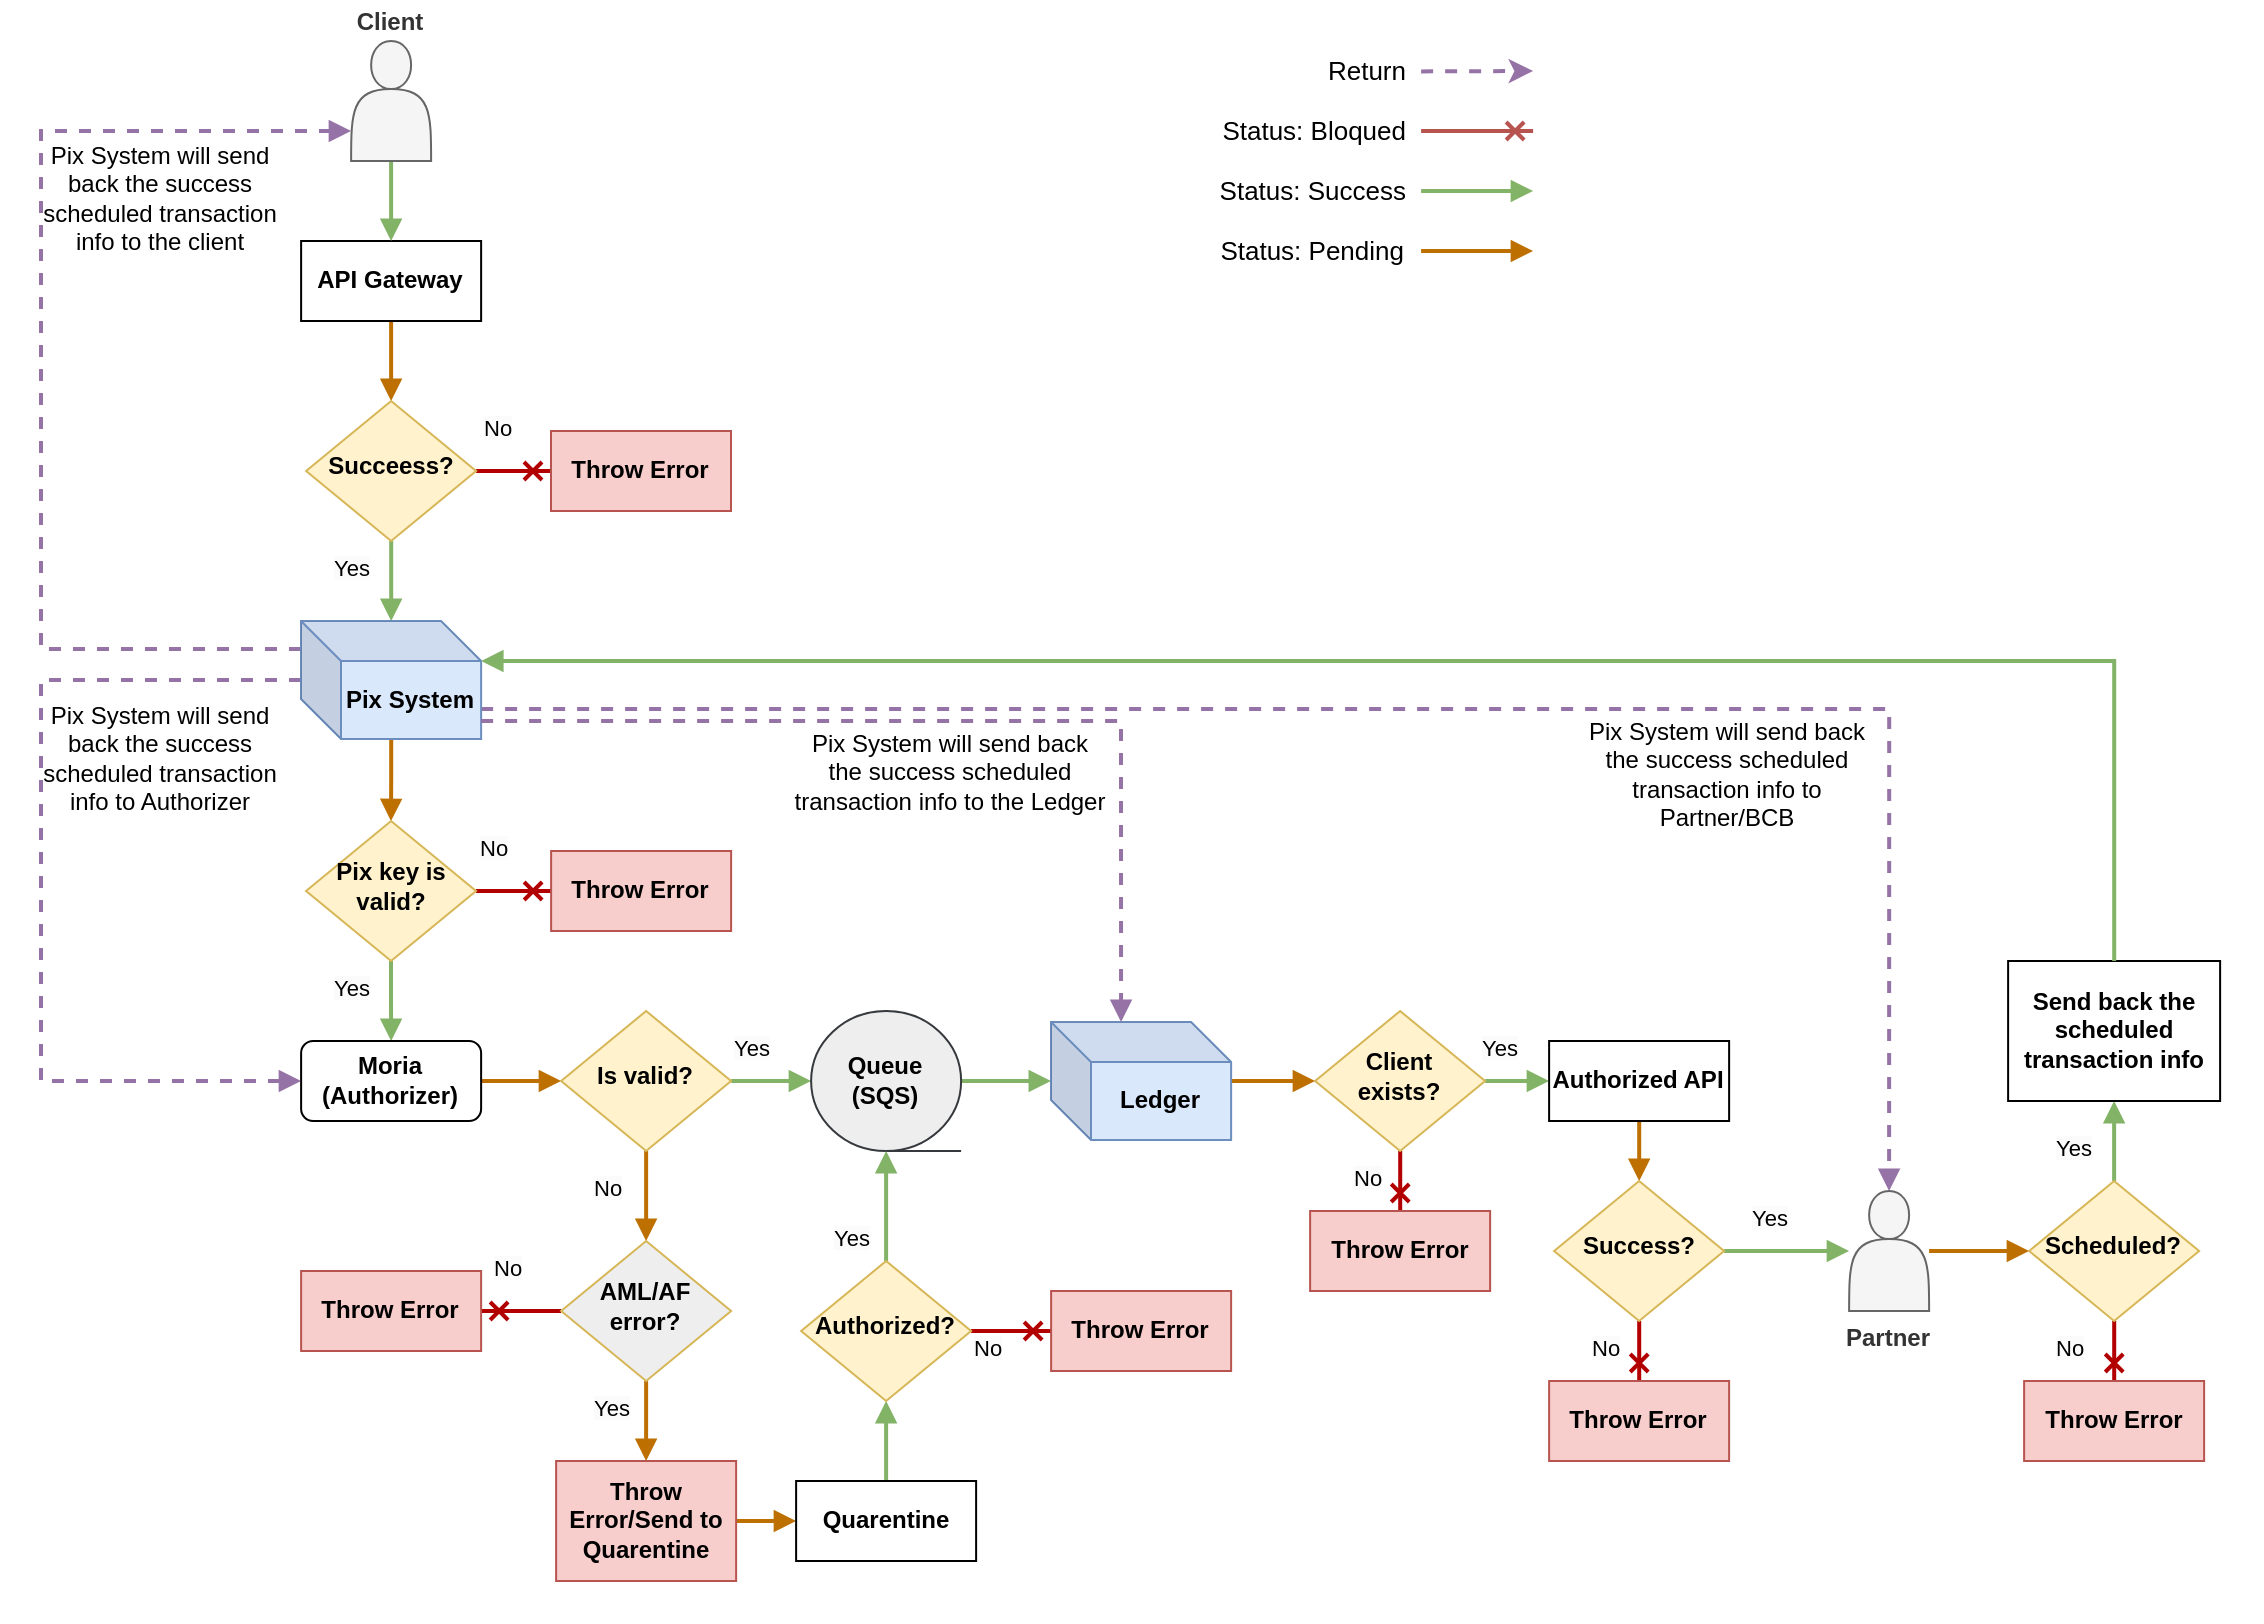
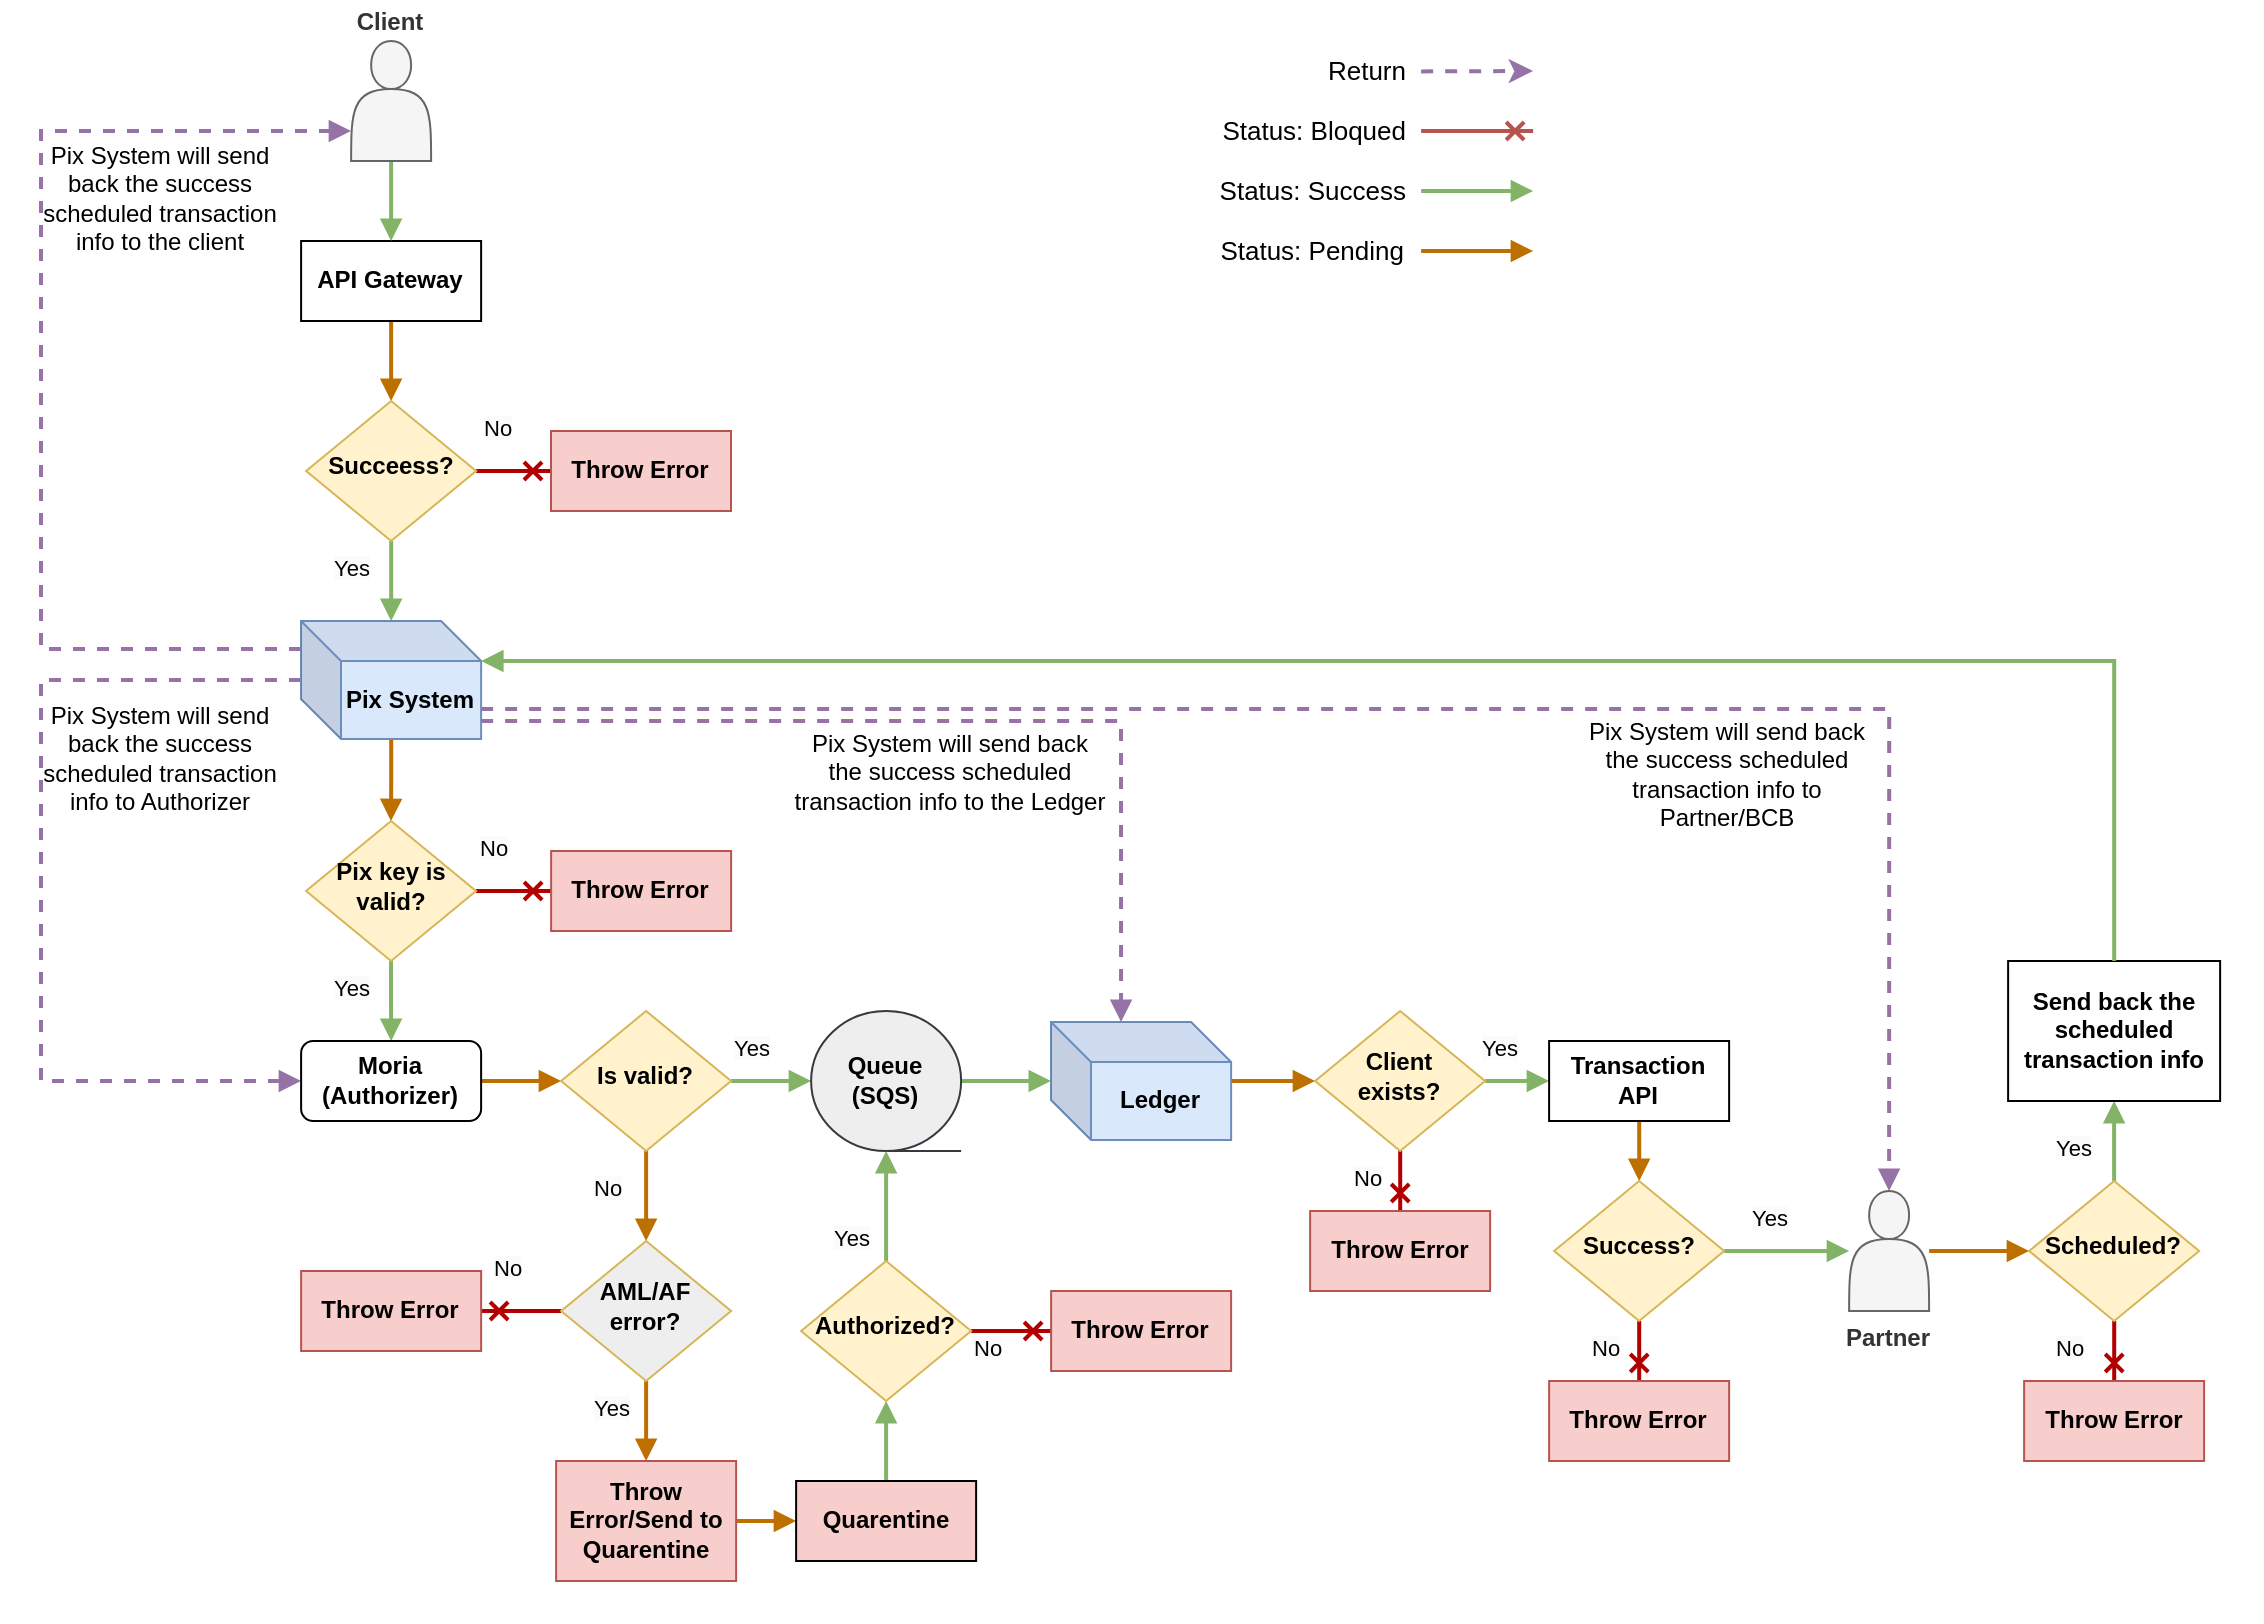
(1639, 1081) -> (1639, 1081)
(886, 1521) -> (886, 1521)
